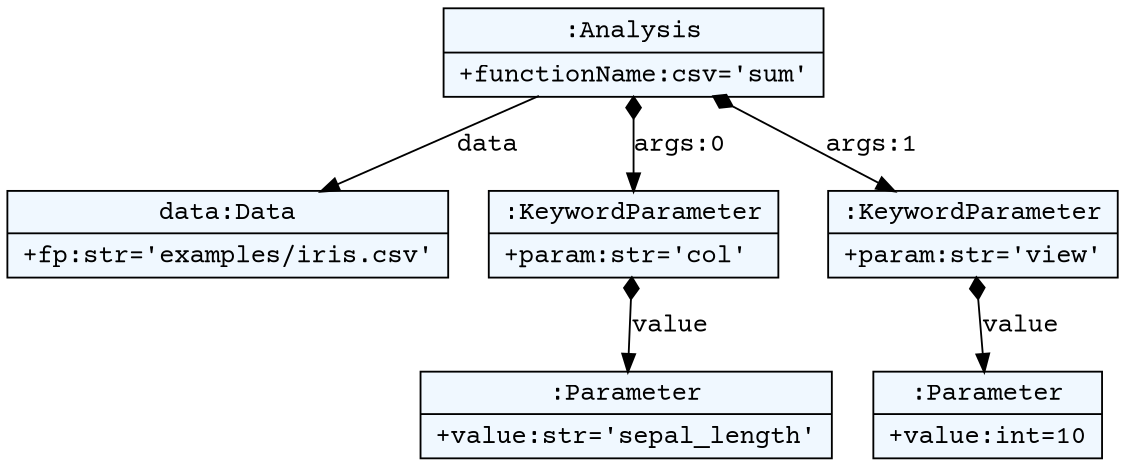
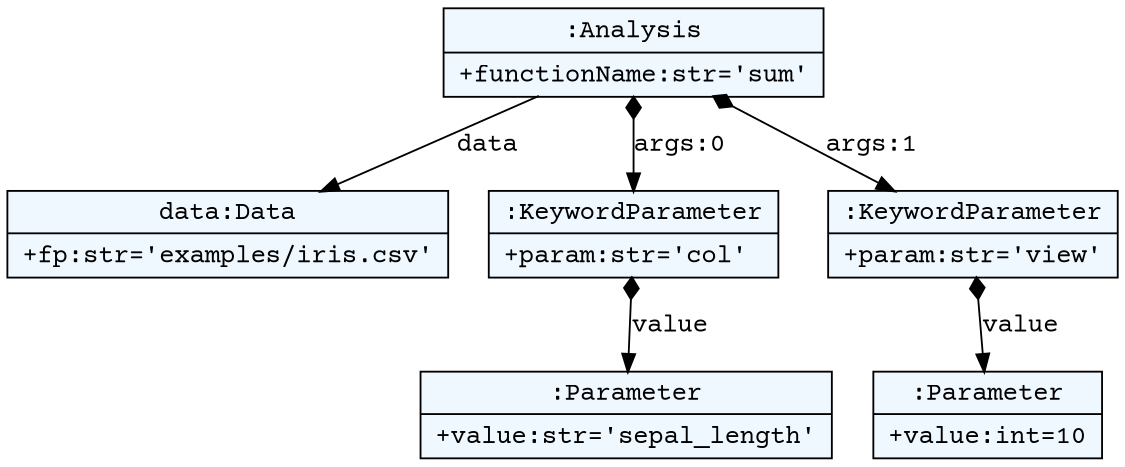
(634, 74) -> (634, 74)
